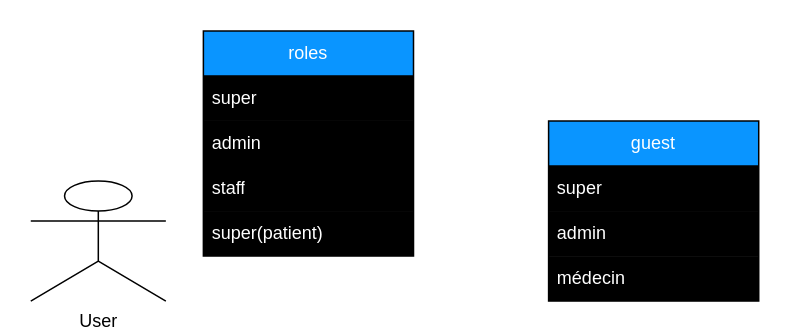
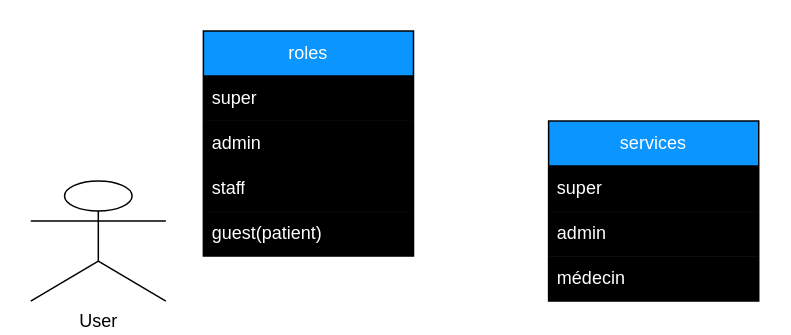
(653, 143) -> (653, 143)
(280, 233) -> (280, 233)
